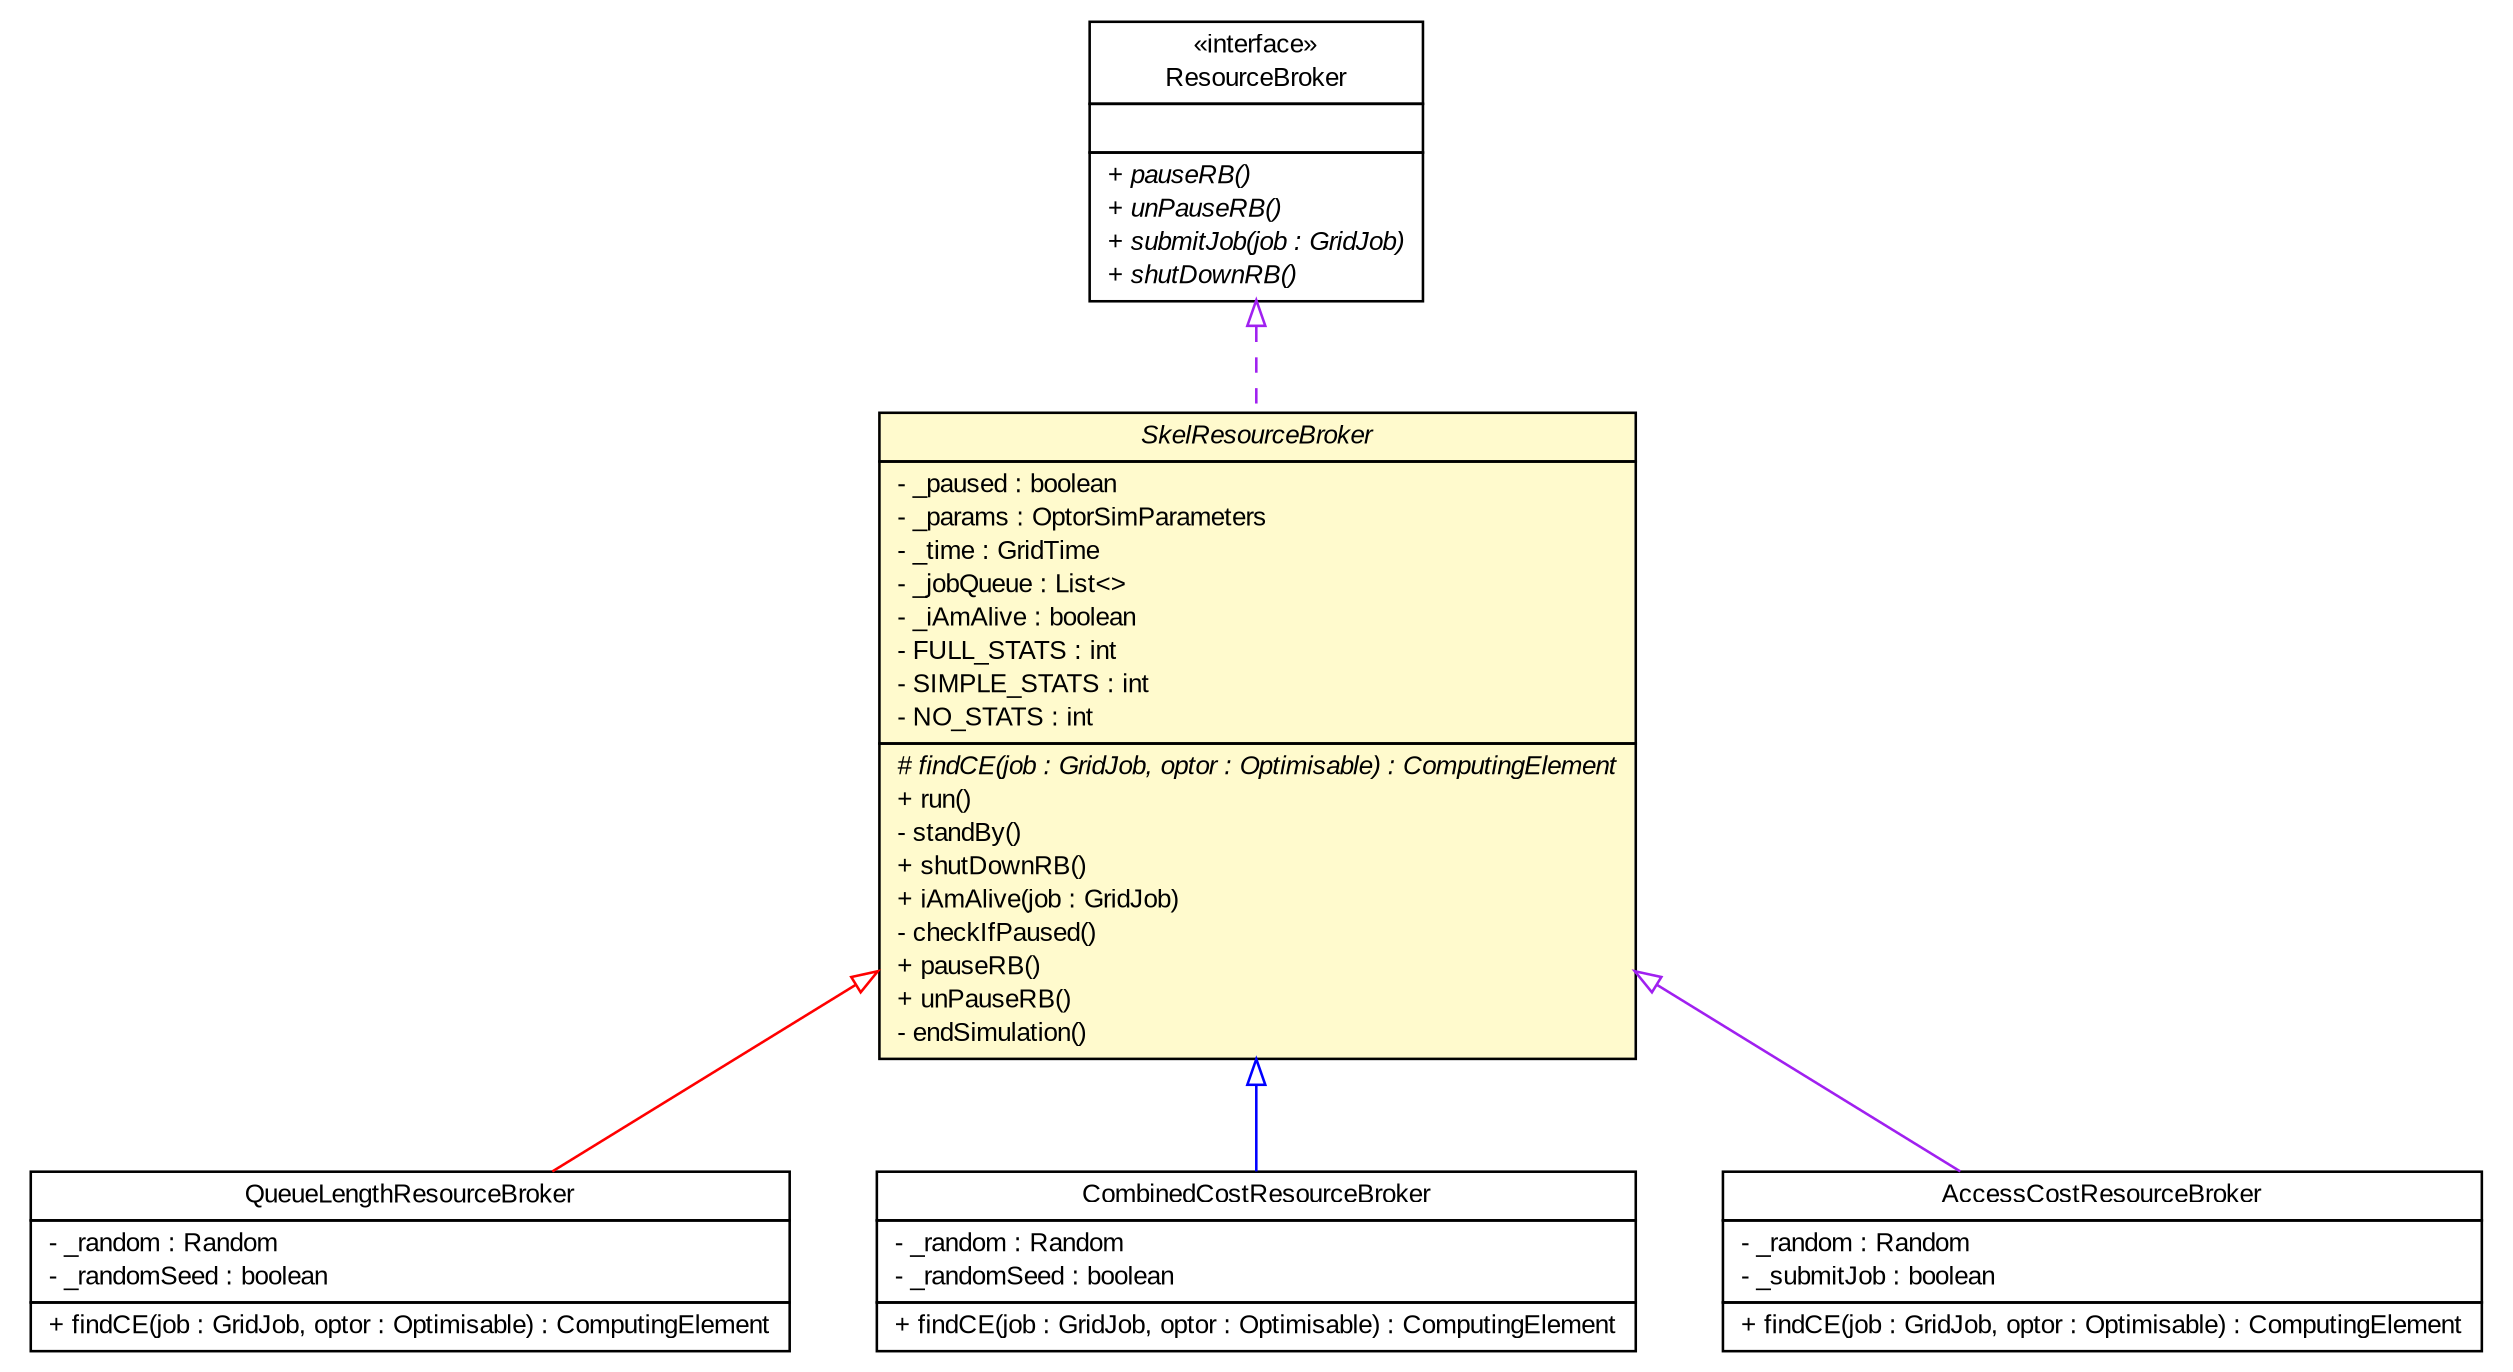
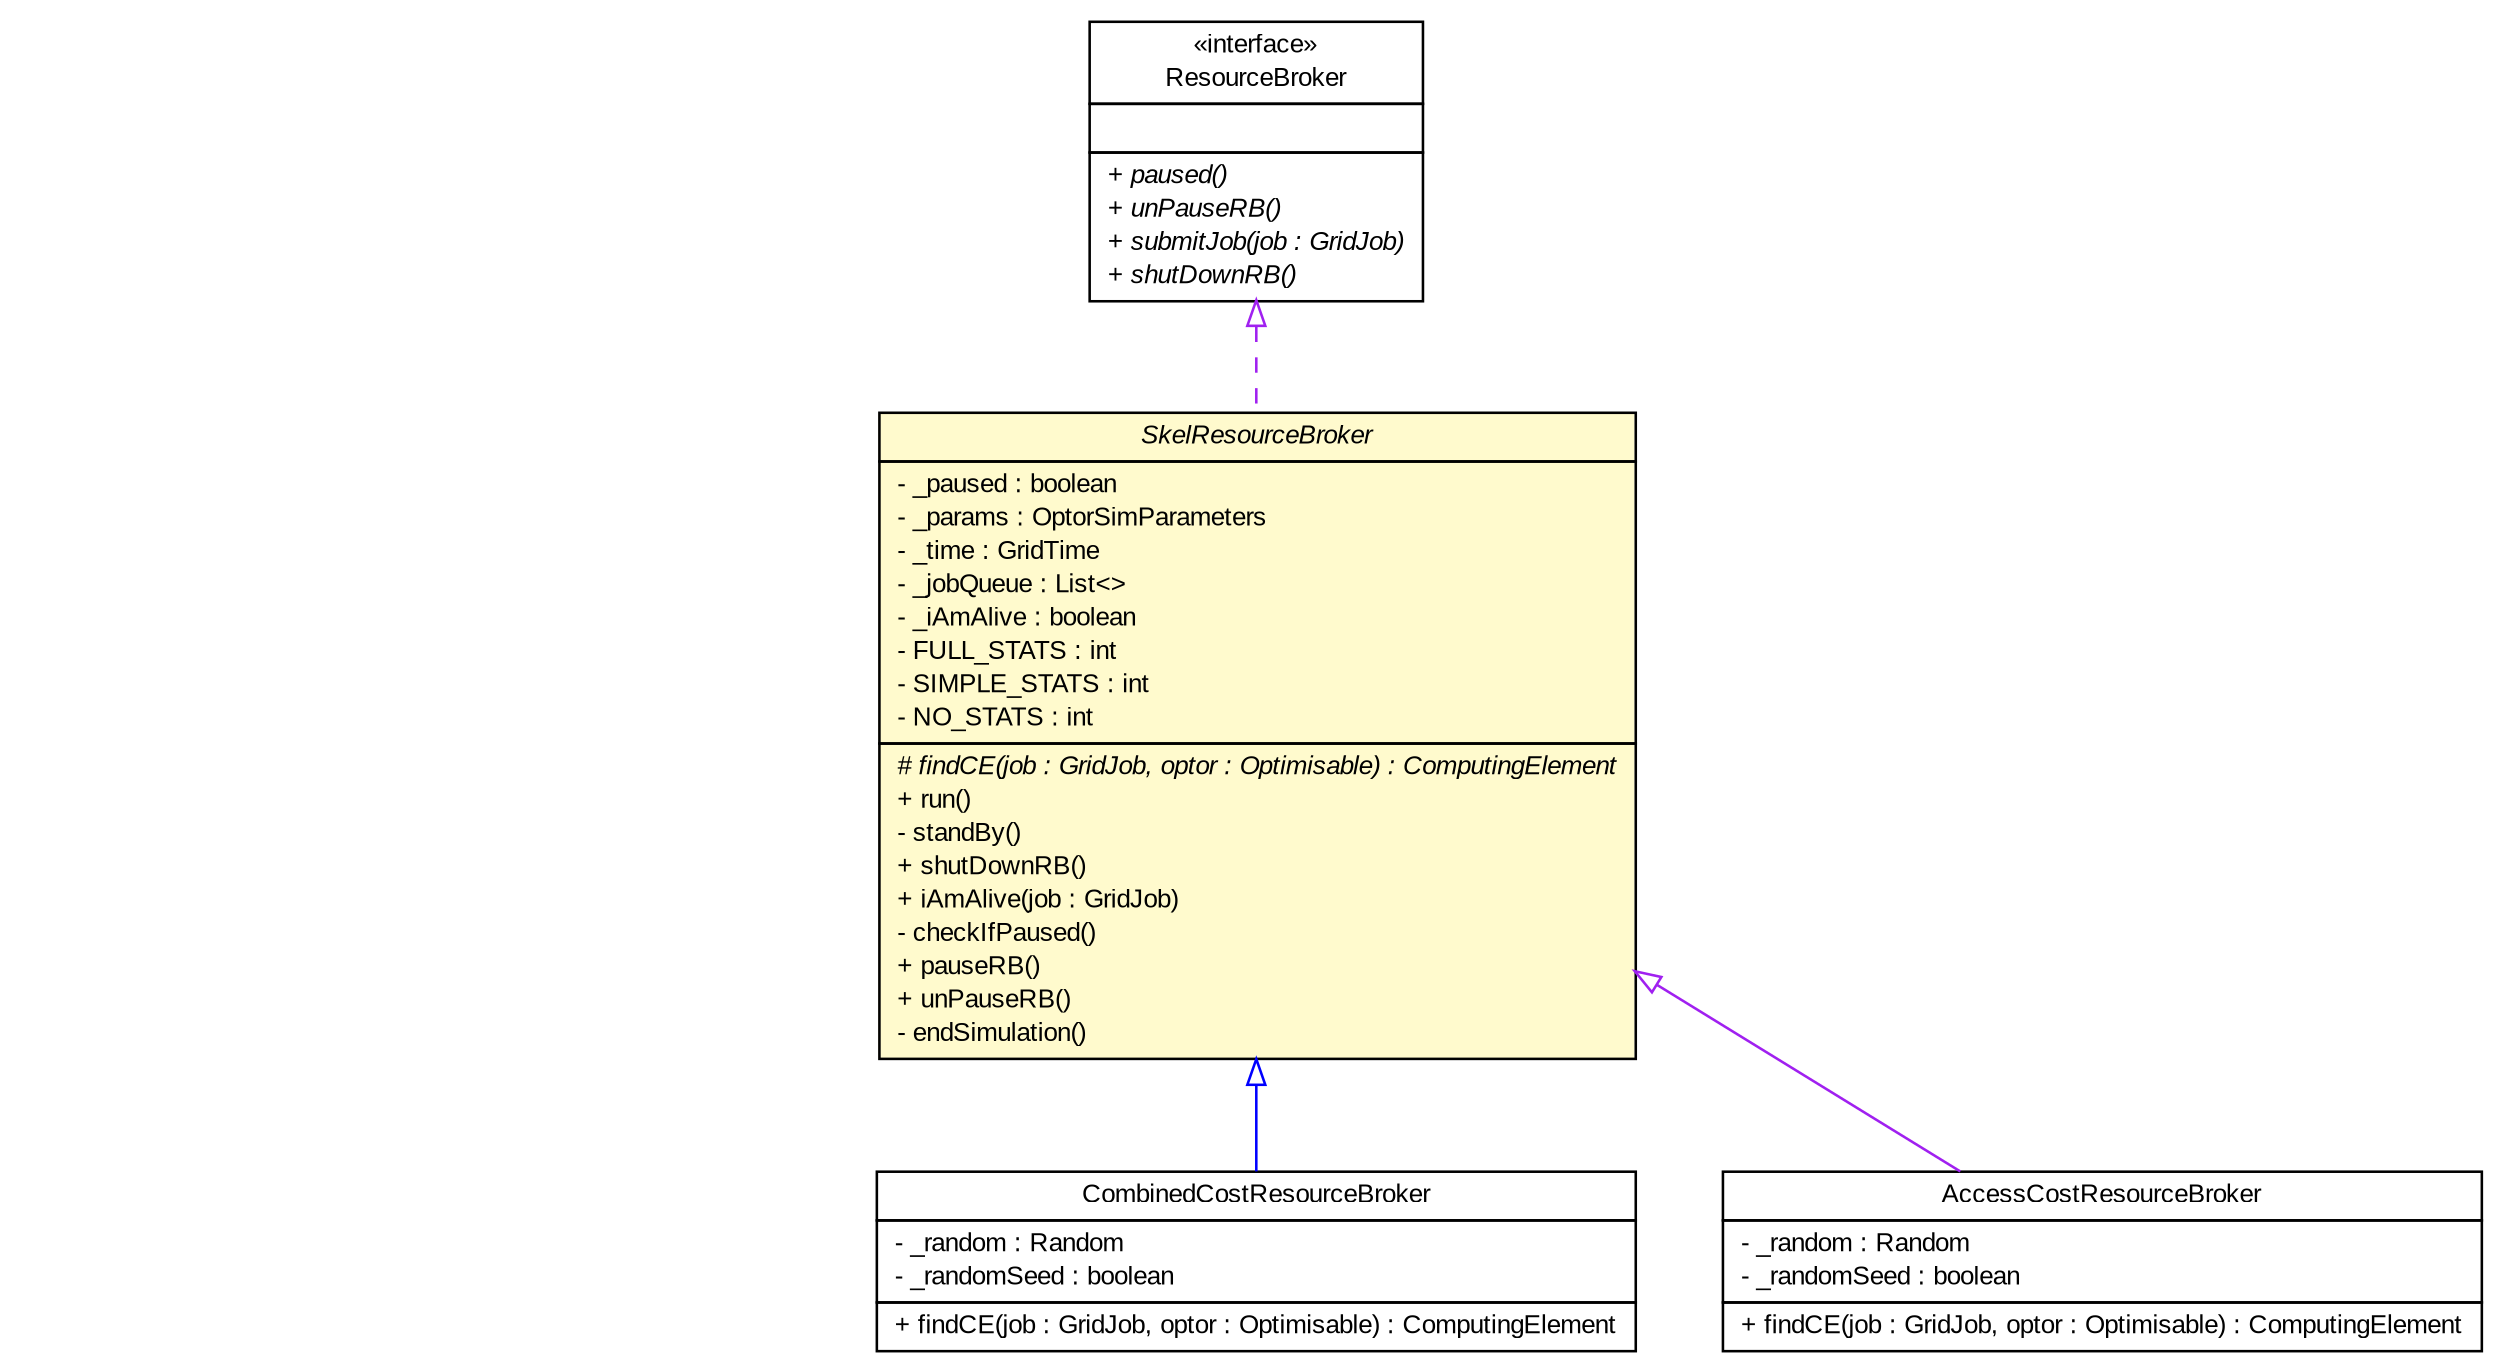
(1179, 176) -> (1168, 176)
(410, 1261) -> none
(1869, 1277) -> (1881, 1277)
